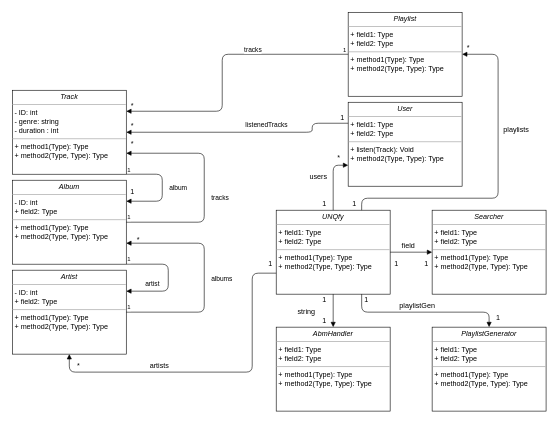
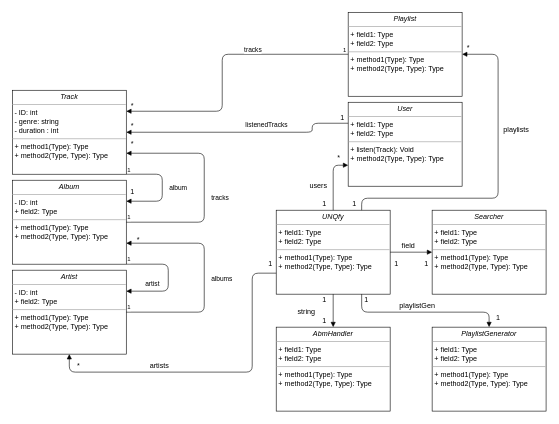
(318, 177) -> (318, 186)
